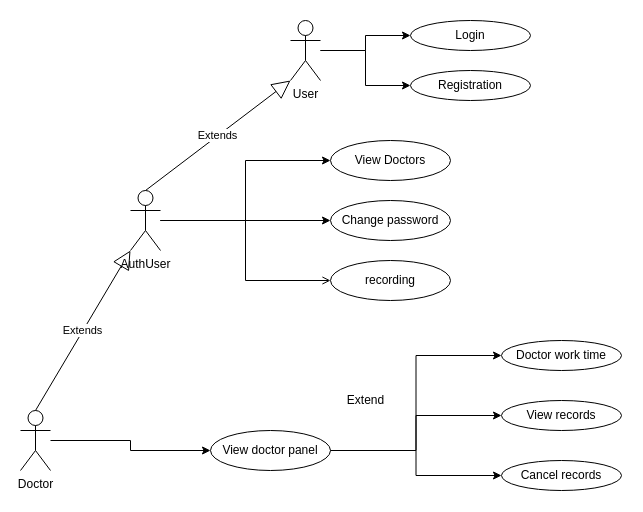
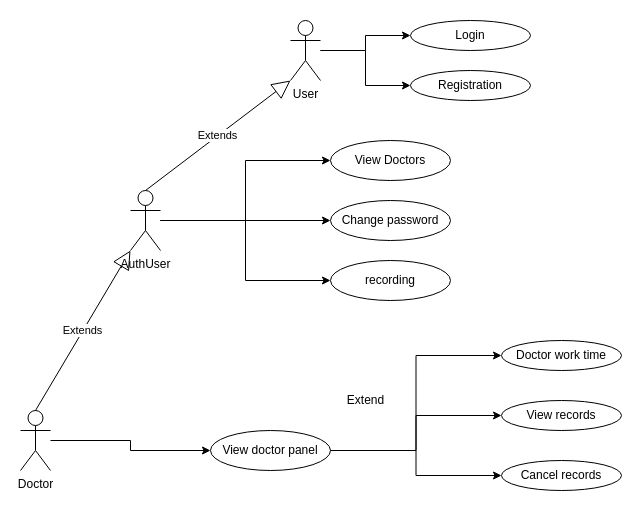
(324, 281) -> (322, 281)
